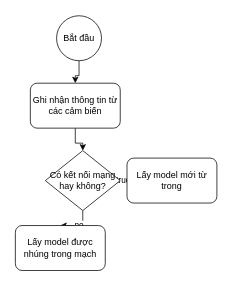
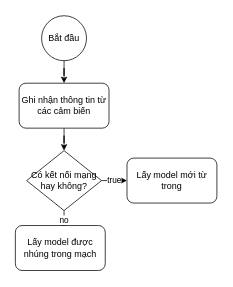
(79, 38) -> (64, 38)
(75, 105) -> (64, 105)
(83, 180) -> (64, 180)
